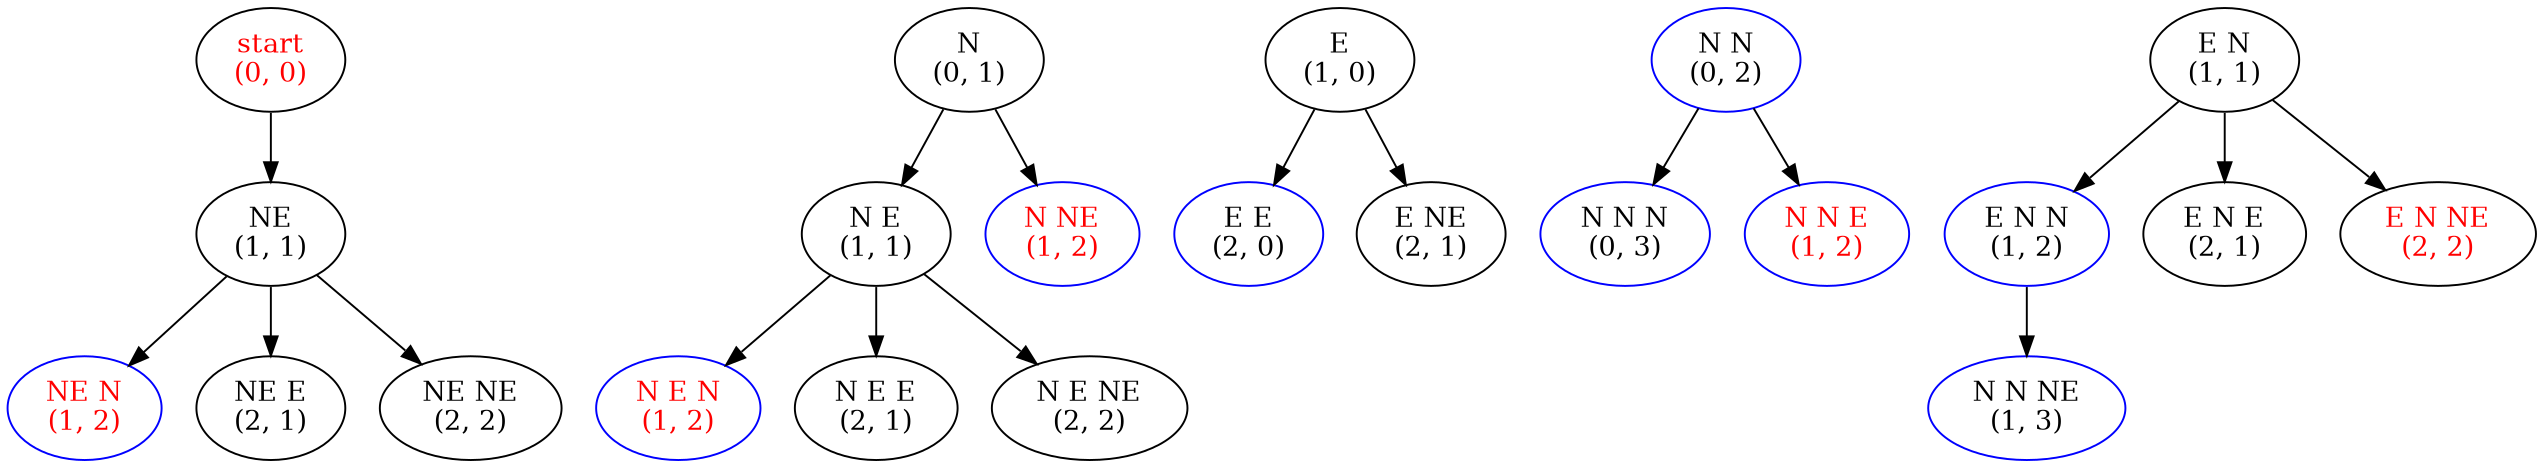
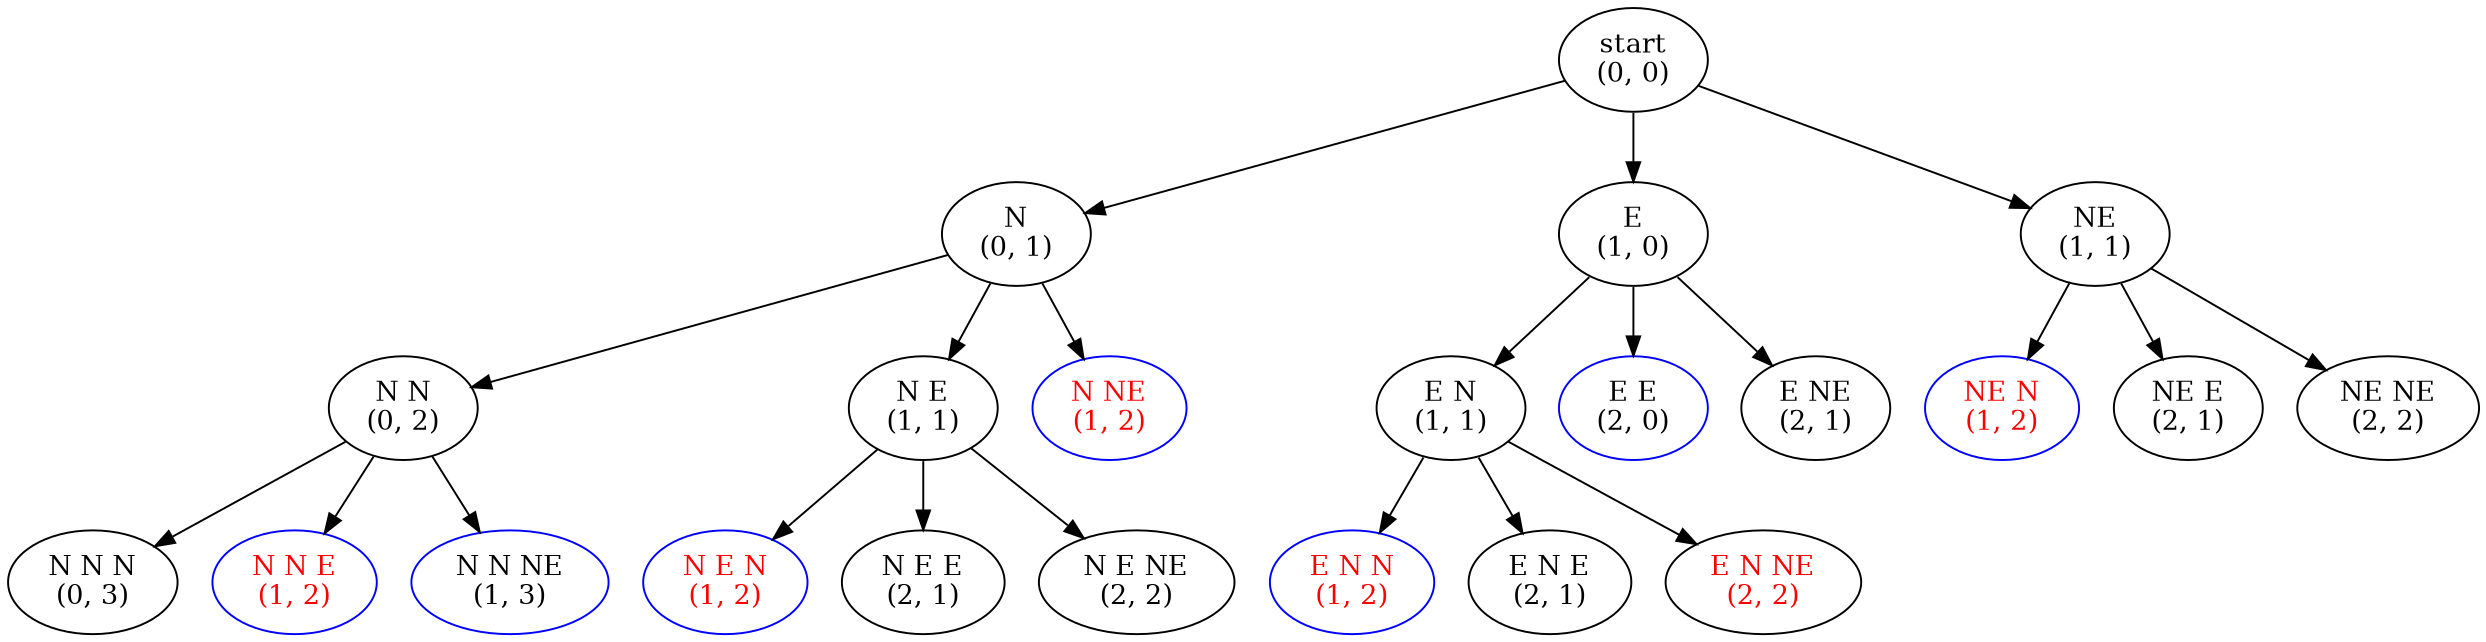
(271, 60) -> (1633, 60)
(1726, 60) -> (403, 408)
none -> (1633, 137)
none -> (1335, 144)
(1625, 234) -> (93, 582)
(2027, 234) -> (1352, 582)
(2027, 312) -> (451, 486)
none -> (1549, 314)
none -> (719, 318)
